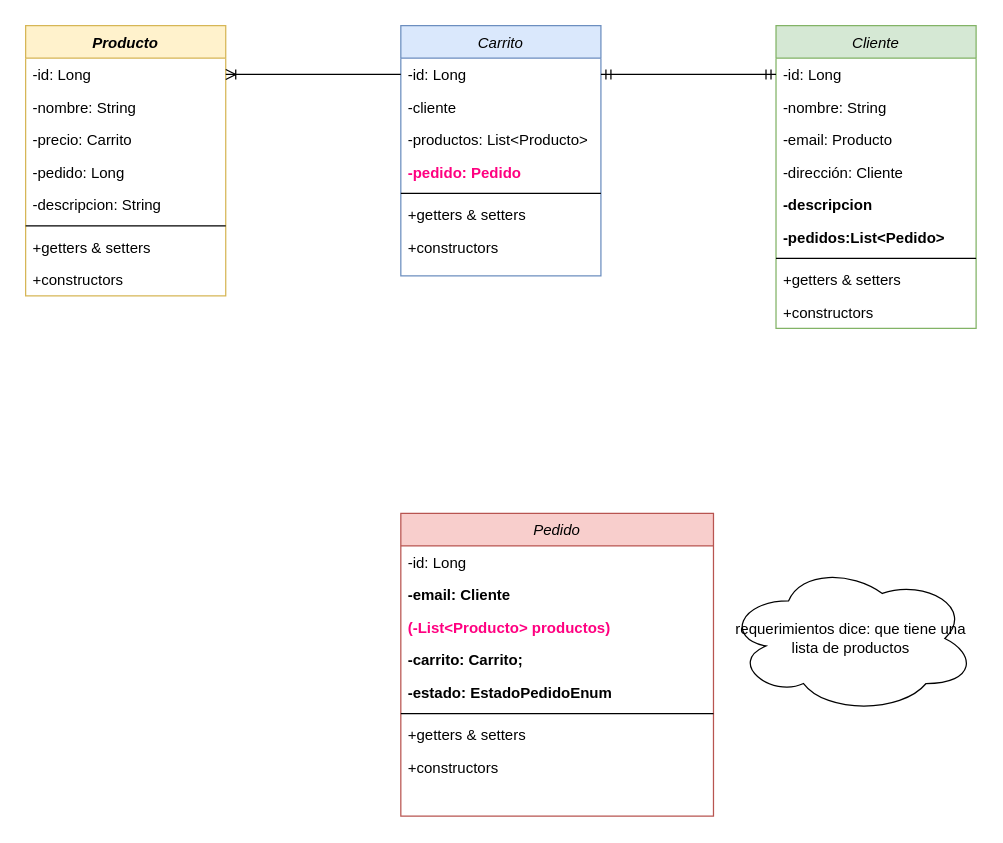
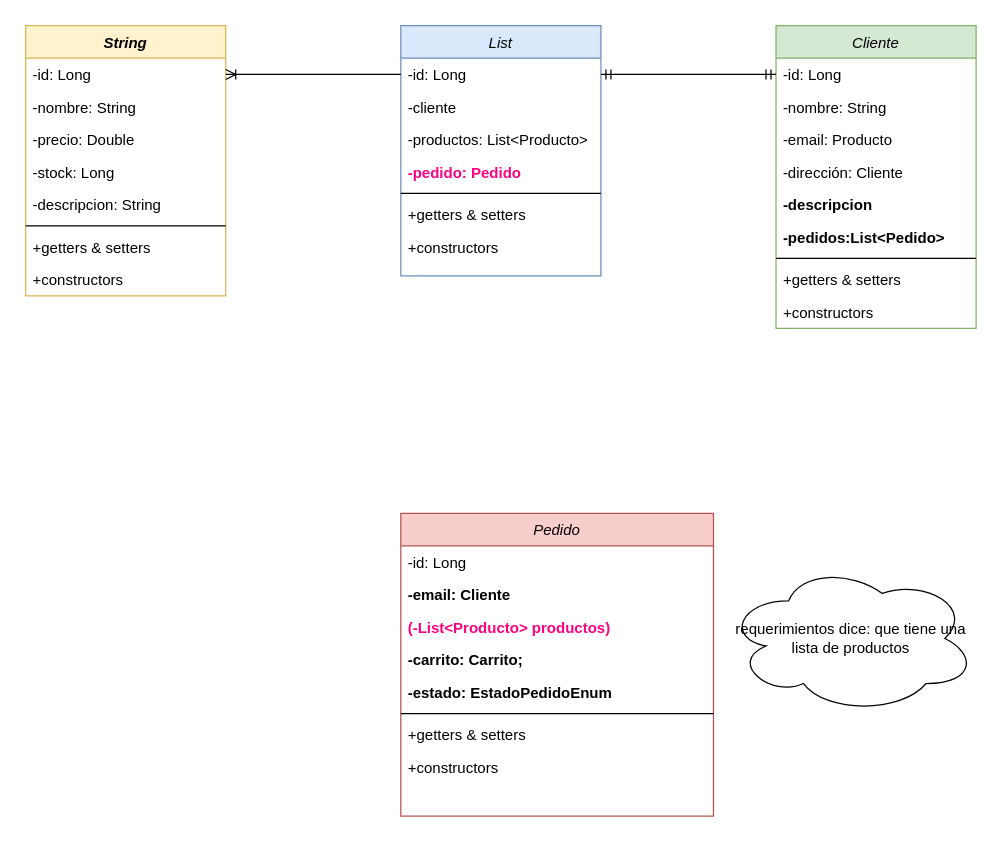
(125, 43) -> (125, 43)
(500, 43) -> (500, 43)
(92, 140) -> (88, 140)
(81, 173) -> (79, 173)
